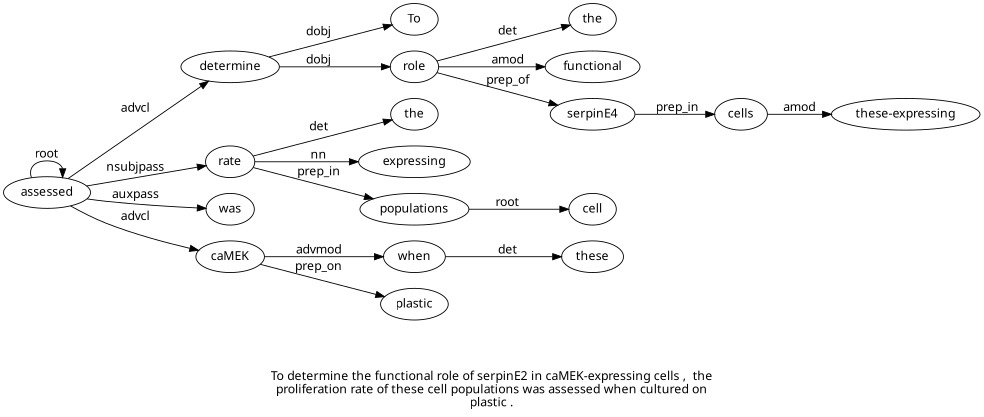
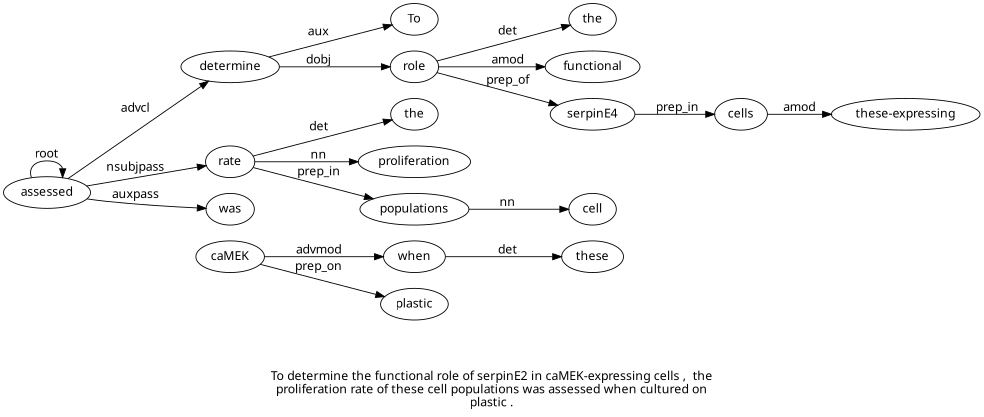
(319, 32) -> (319, 32)
(414, 162) -> (414, 162)
(508, 203) -> (508, 203)
(129, 231) -> none
